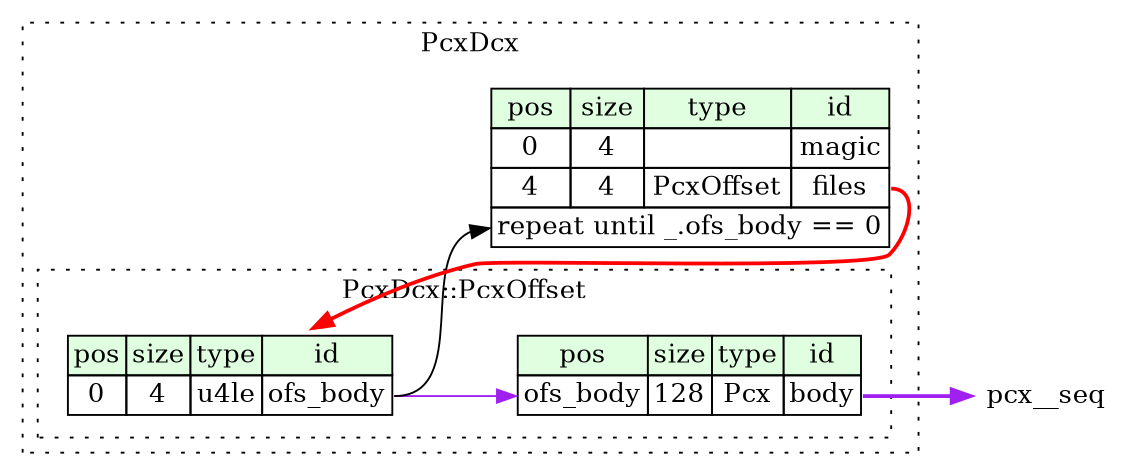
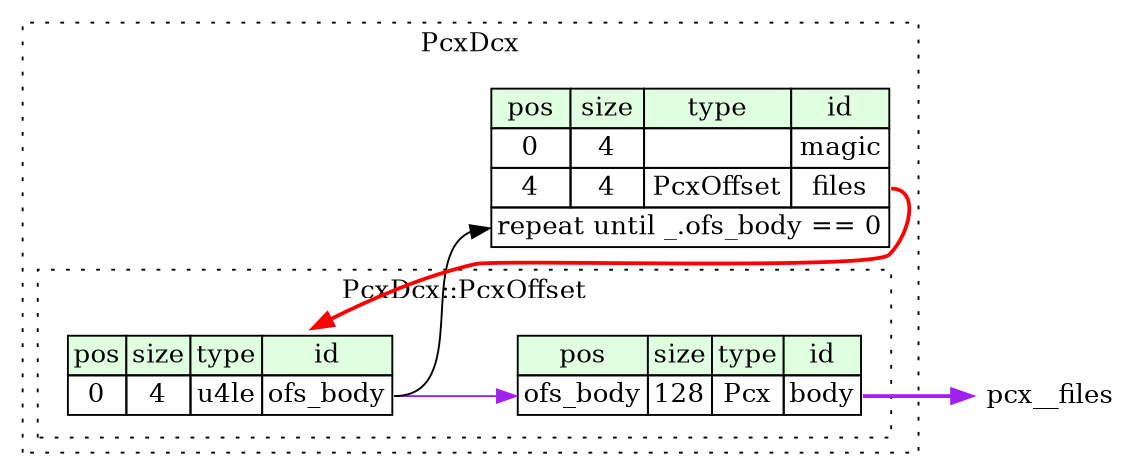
(1047, 396) -> (1051, 396)
